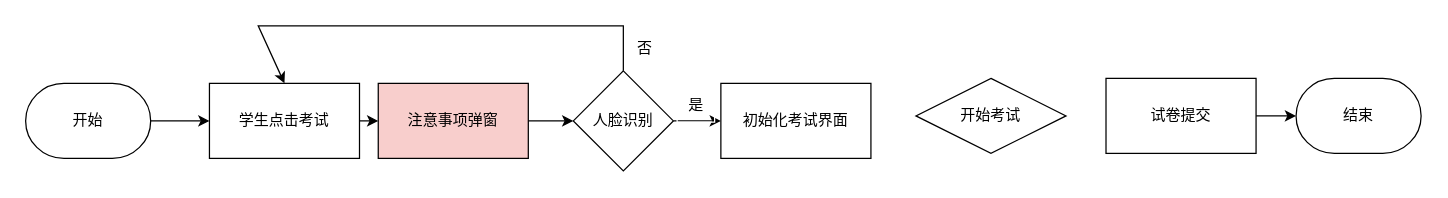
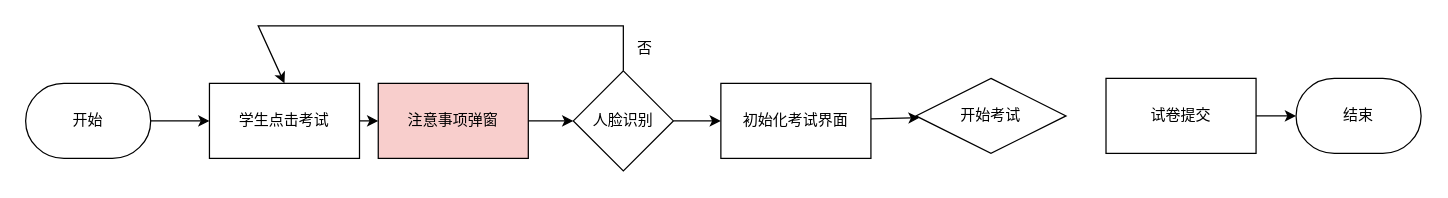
(696, 106) -> none
none -> (891, 118)
